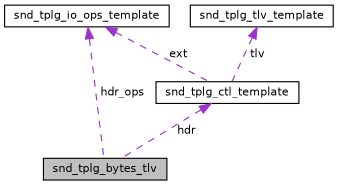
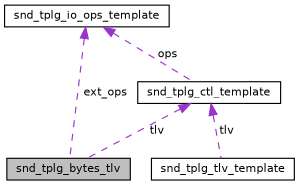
(177, 54) -> (166, 54)
(242, 60) -> (217, 137)
(121, 93) -> (104, 93)
(185, 131) -> (155, 131)
